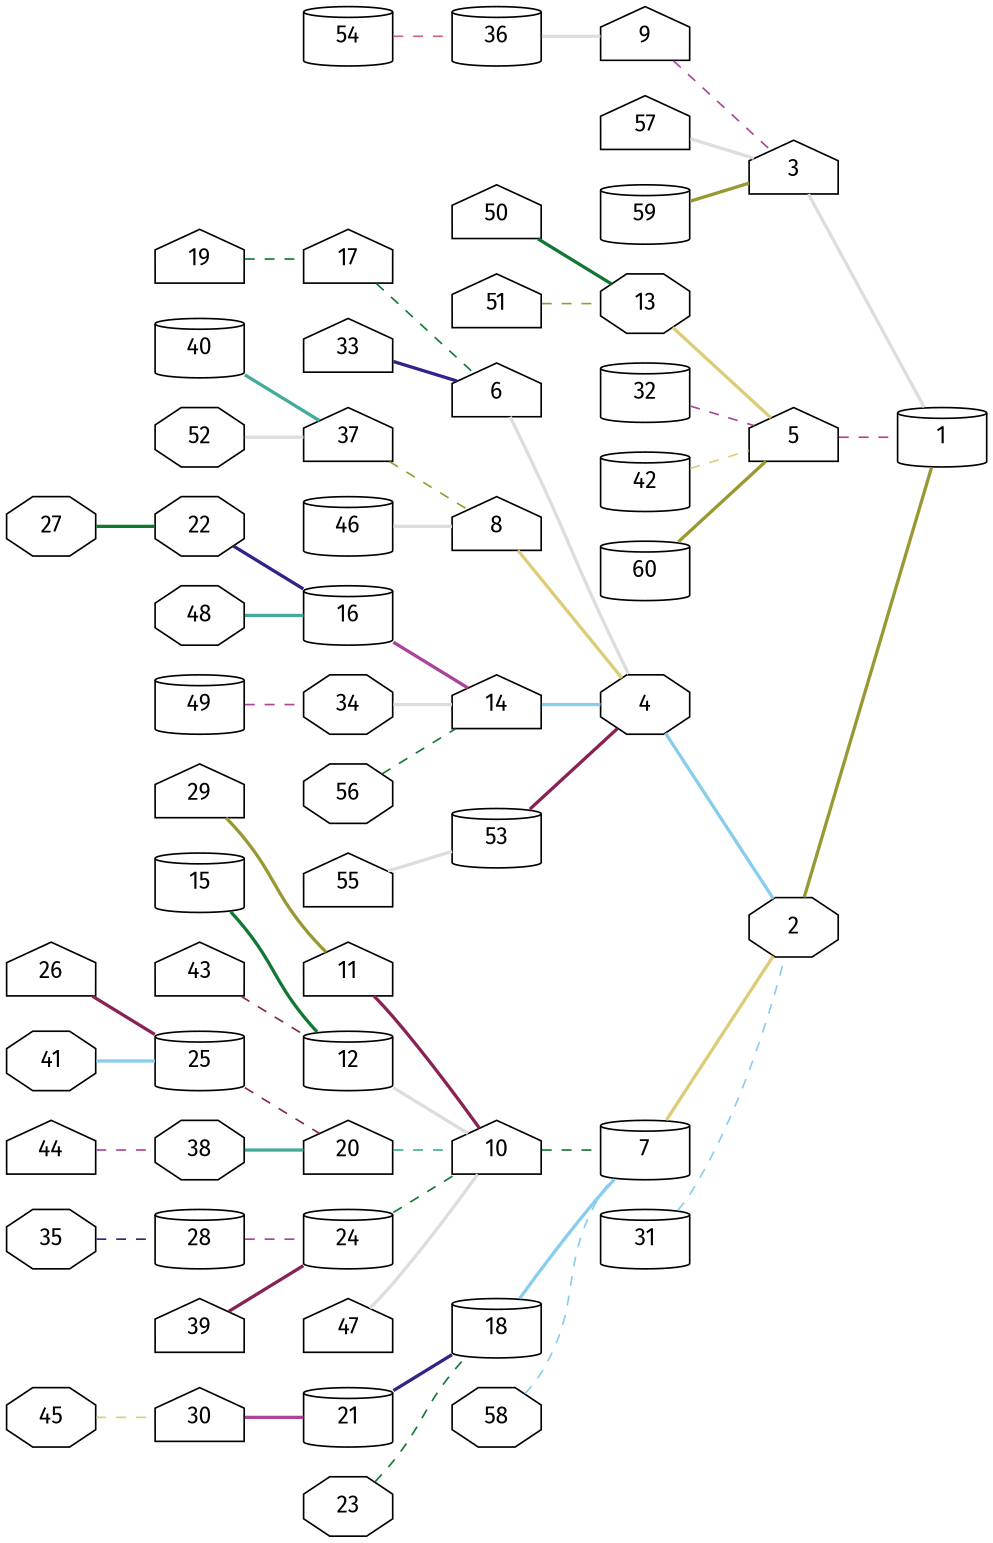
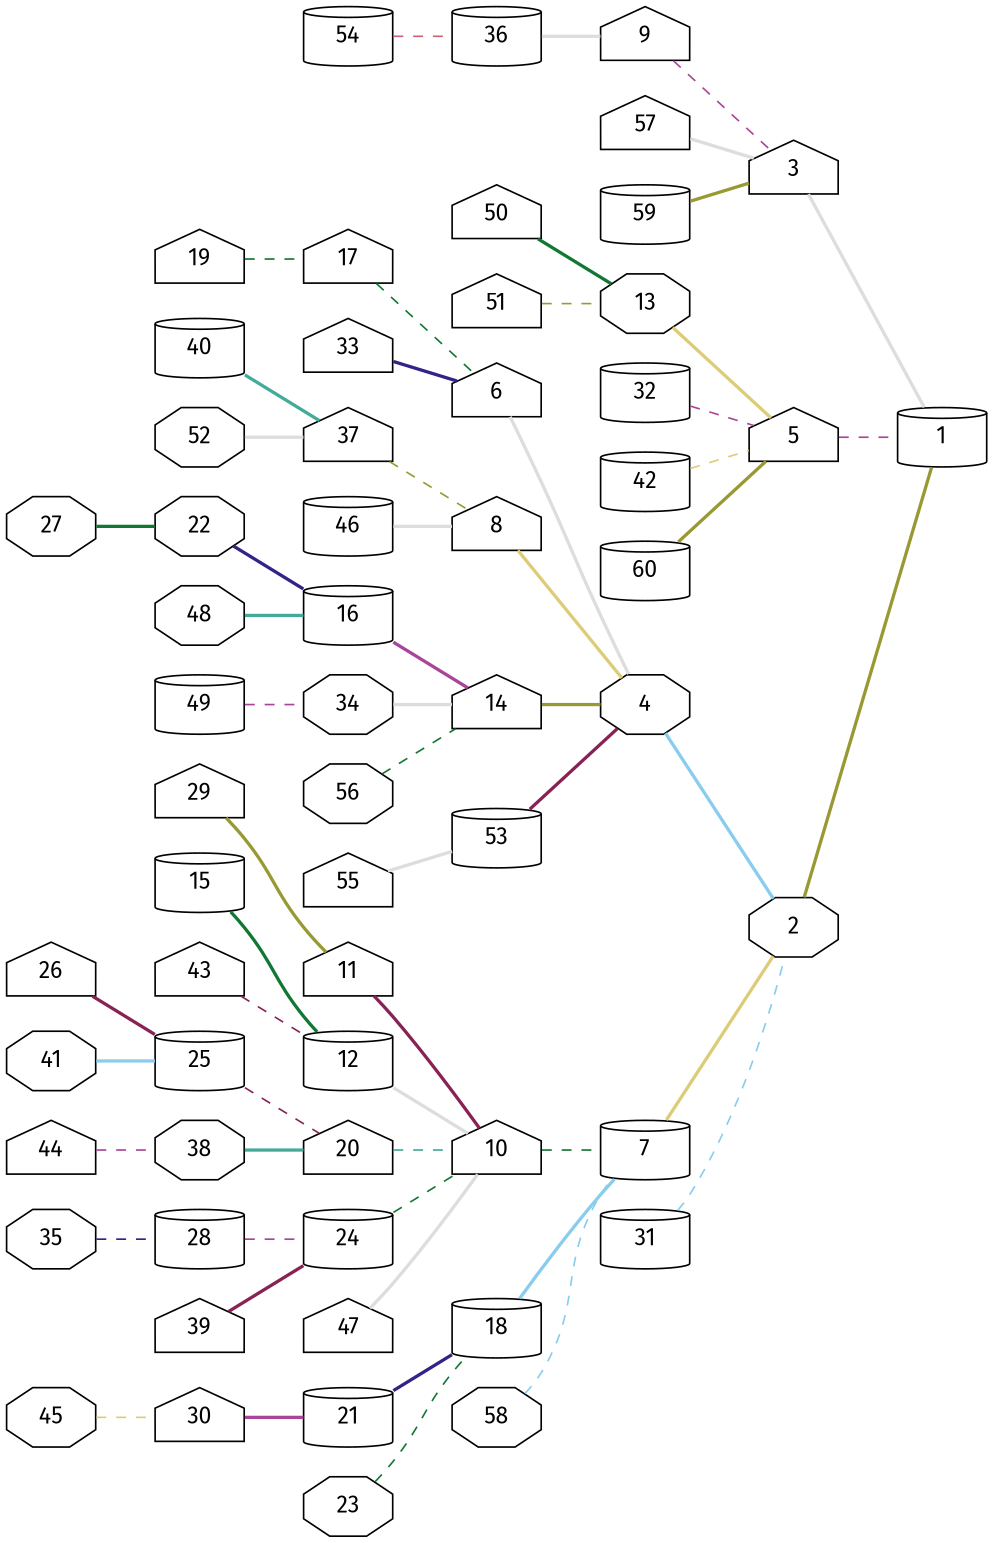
(571, 705) -> (571, 705)
